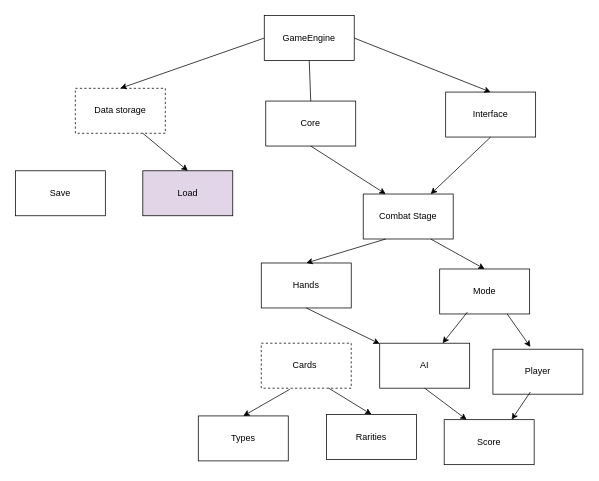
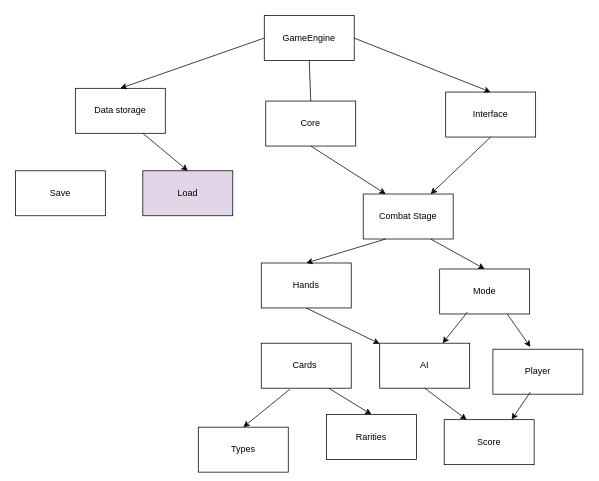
(120, 111) -> (120, 111)
(306, 366) -> (306, 366)
(243, 438) -> (243, 450)
